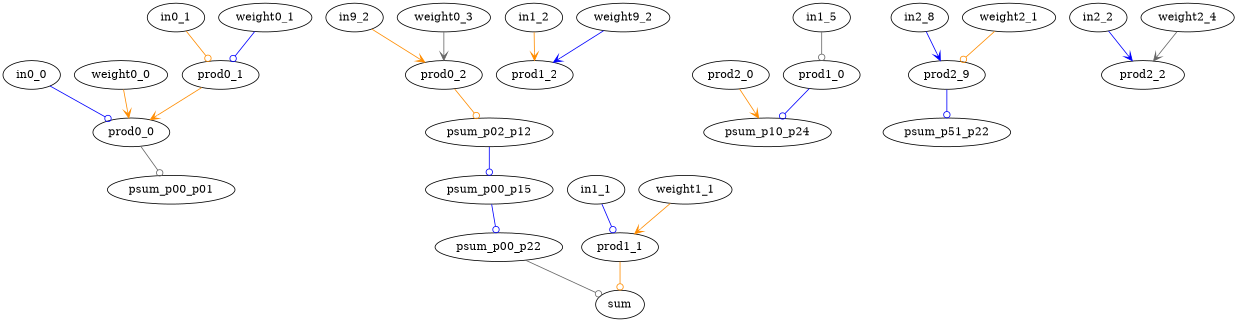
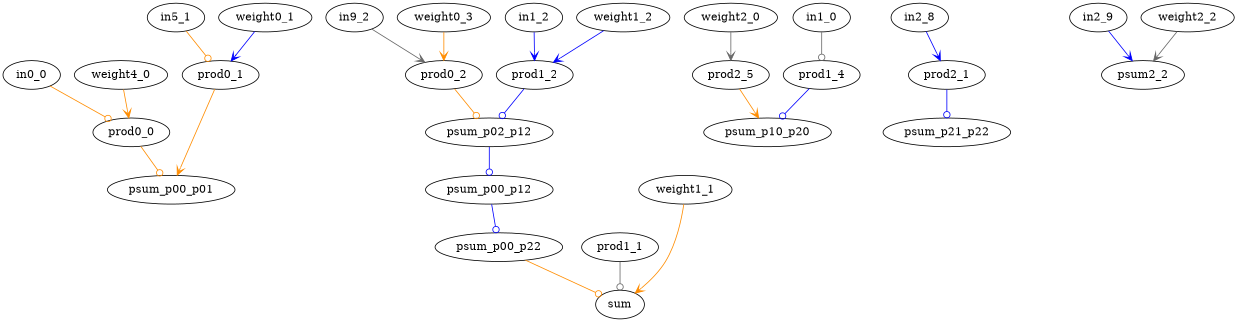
(176, 18) -> (176, 18)
(623, 18) -> (623, 18)
none -> (731, 18)
(822, 18) -> (822, 18)
(1009, 18) -> none
(1098, 18) -> (1098, 18)
(1188, 18) -> (1188, 18)
(444, 42) -> (444, 42)
(534, 42) -> (534, 42)
(245, 44) -> (245, 44)
(395, 44) -> (395, 44)
(121, 75) -> (121, 75)
(731, 75) -> (731, 75)
(822, 75) -> (822, 75)
(947, 75) -> (947, 75)
(1143, 75) -> (1143, 75)
(78, 101) -> (78, 101)
(180, 101) -> (198, 128)
none -> (514, 101)
(768, 132) -> (768, 132)
(947, 132) -> (947, 132)
(149, 158) -> (149, 158)
(489, 190) -> (489, 190)
(596, 190) -> none
(656, 216) -> (671, 251)
(620, 273) -> (620, 273)
(560, 276) -> (560, 276)
